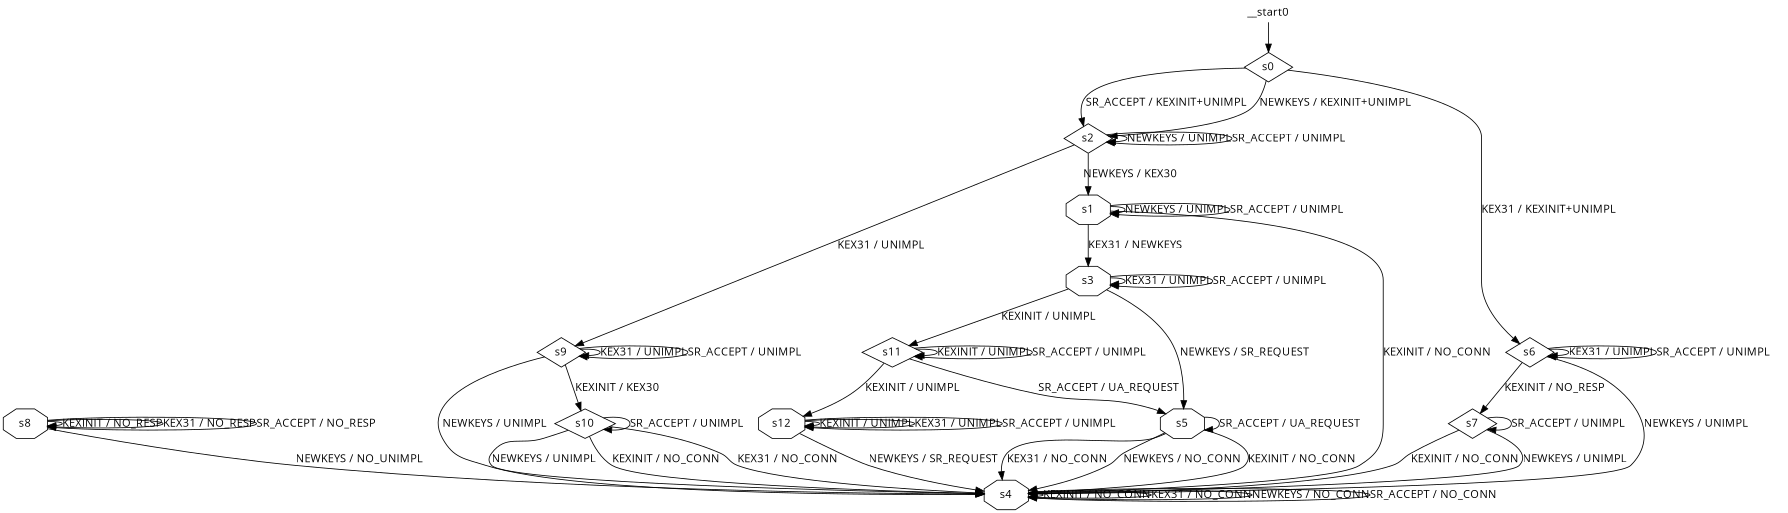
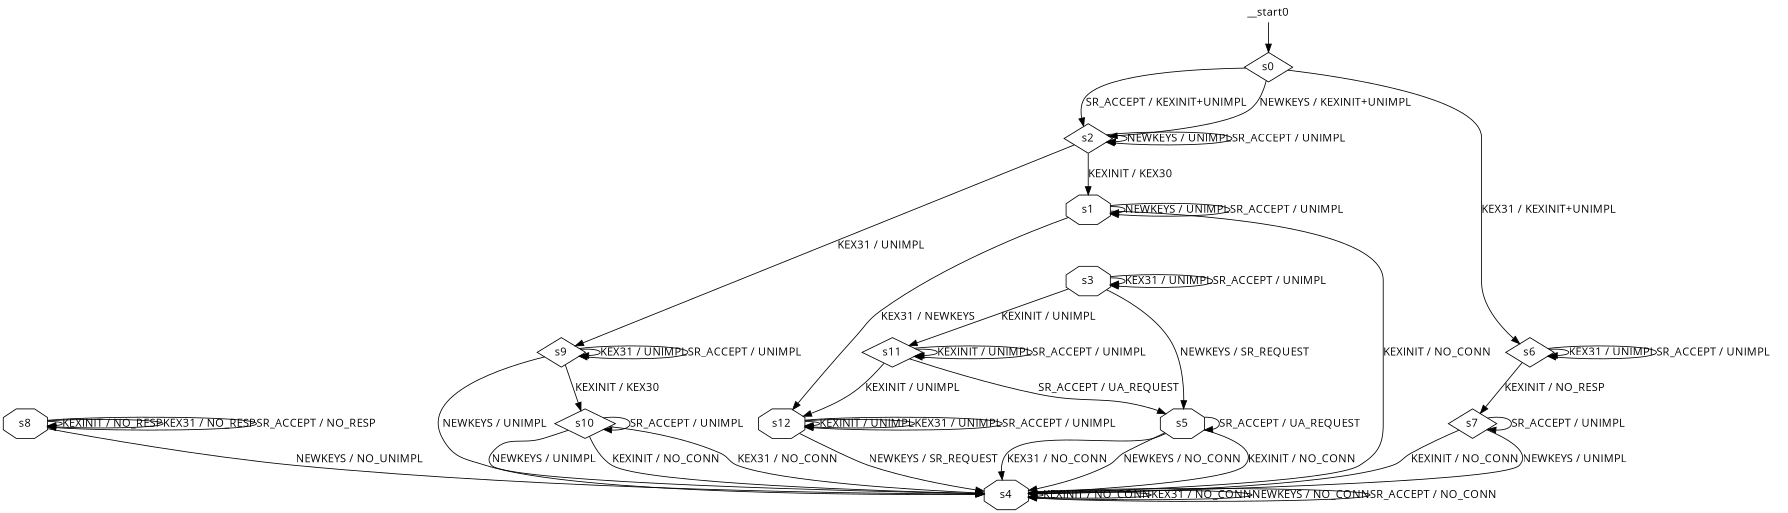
(1130, 174) -> (1130, 174)
(1088, 241) -> (917, 287)
(1418, 485) -> none
